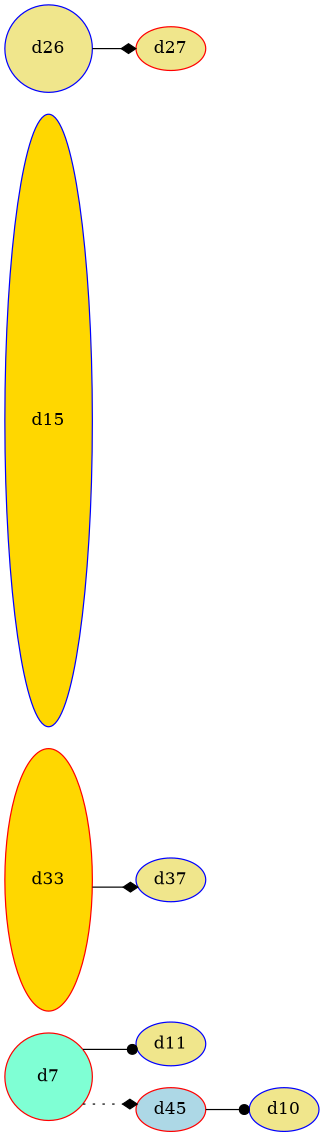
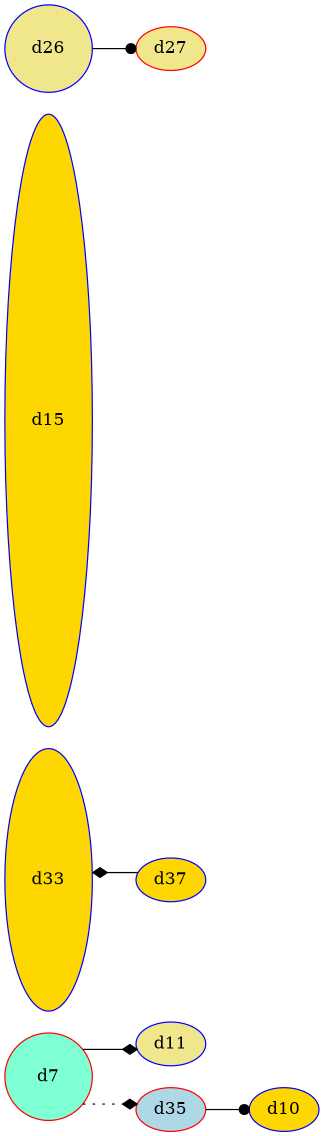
(109, 49) -> (109, 49)
(49, 880) -> (49, 880)
(171, 880) -> (171, 880)
(108, 887) -> (123, 873)
(105, 1049) -> (105, 1049)
(171, 1110) -> (171, 1110)
(284, 1110) -> (284, 1110)
